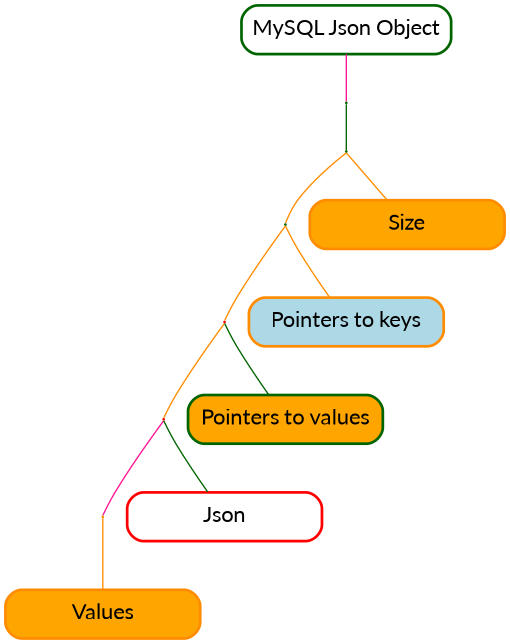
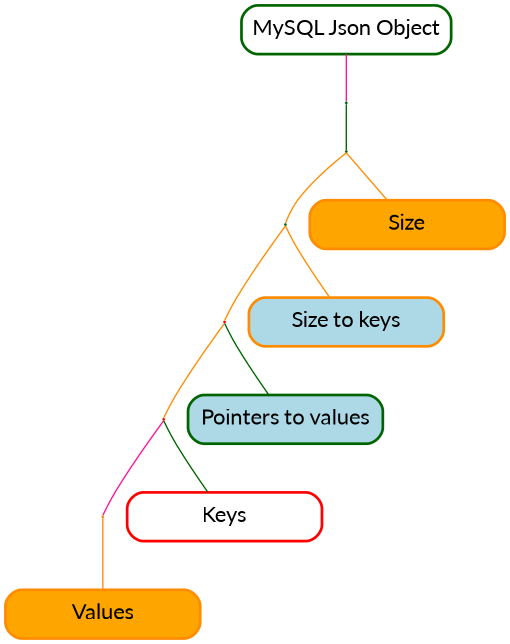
(346, 322) -> (346, 322)
(285, 419) -> (285, 419)
(225, 517) -> (225, 517)
